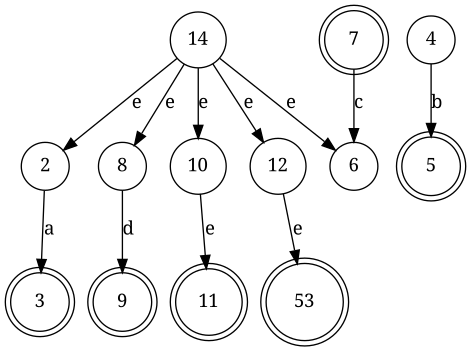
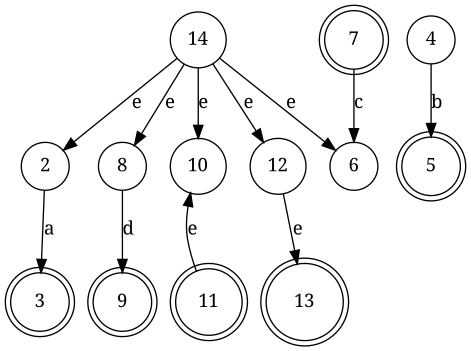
(203, 225) -> (188, 239)
(305, 302) -> (305, 302)
